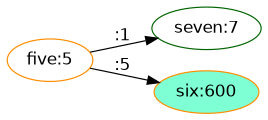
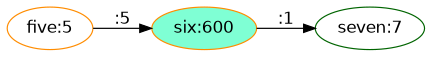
(118, 46) -> (280, 28)
